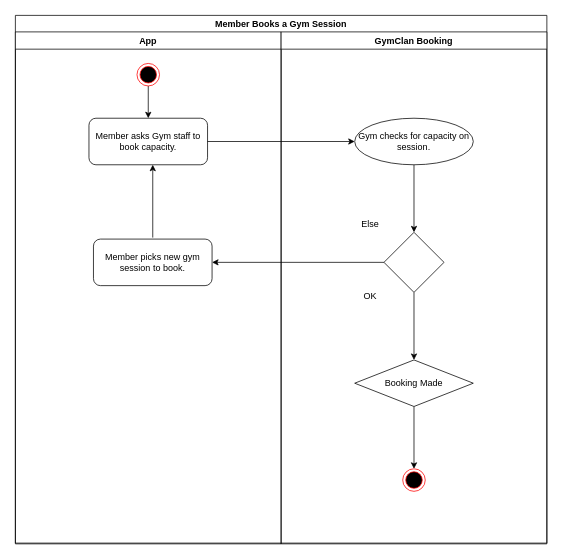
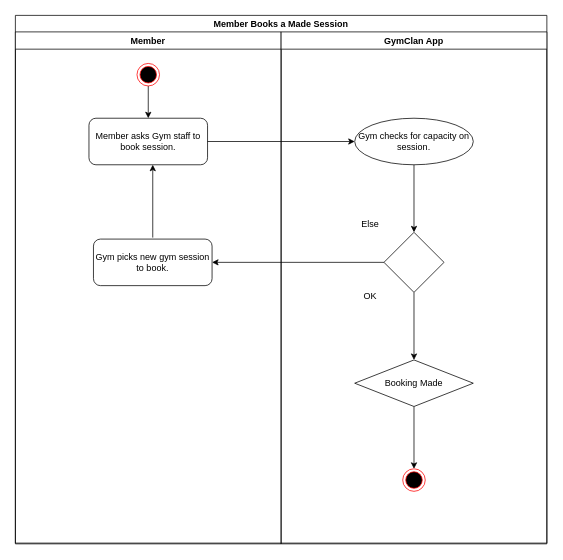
(281, 24) -> (281, 24)
(148, 41) -> (148, 41)
(413, 41) -> (413, 41)
(148, 141) -> (148, 141)
(153, 262) -> (153, 262)
